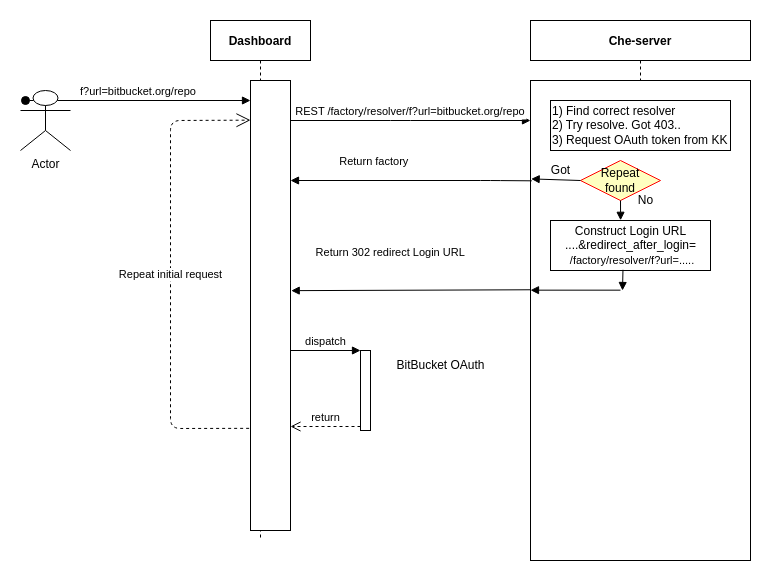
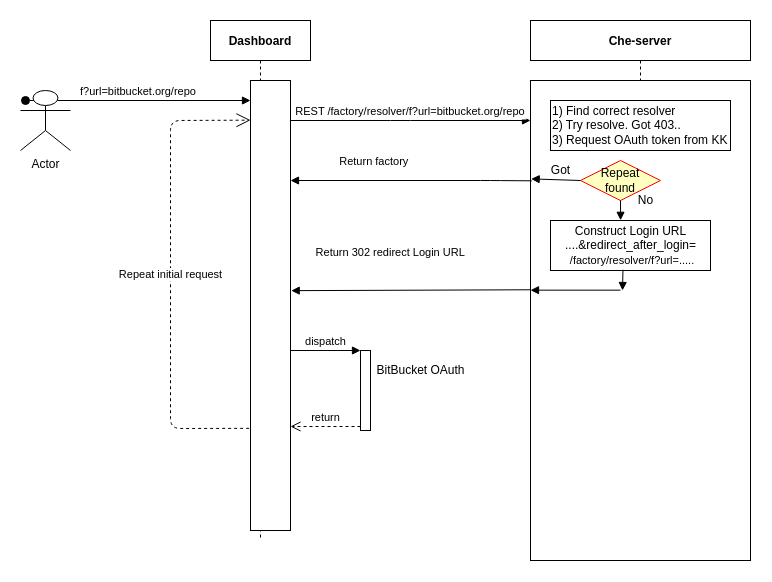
(441, 366) -> (421, 371)
